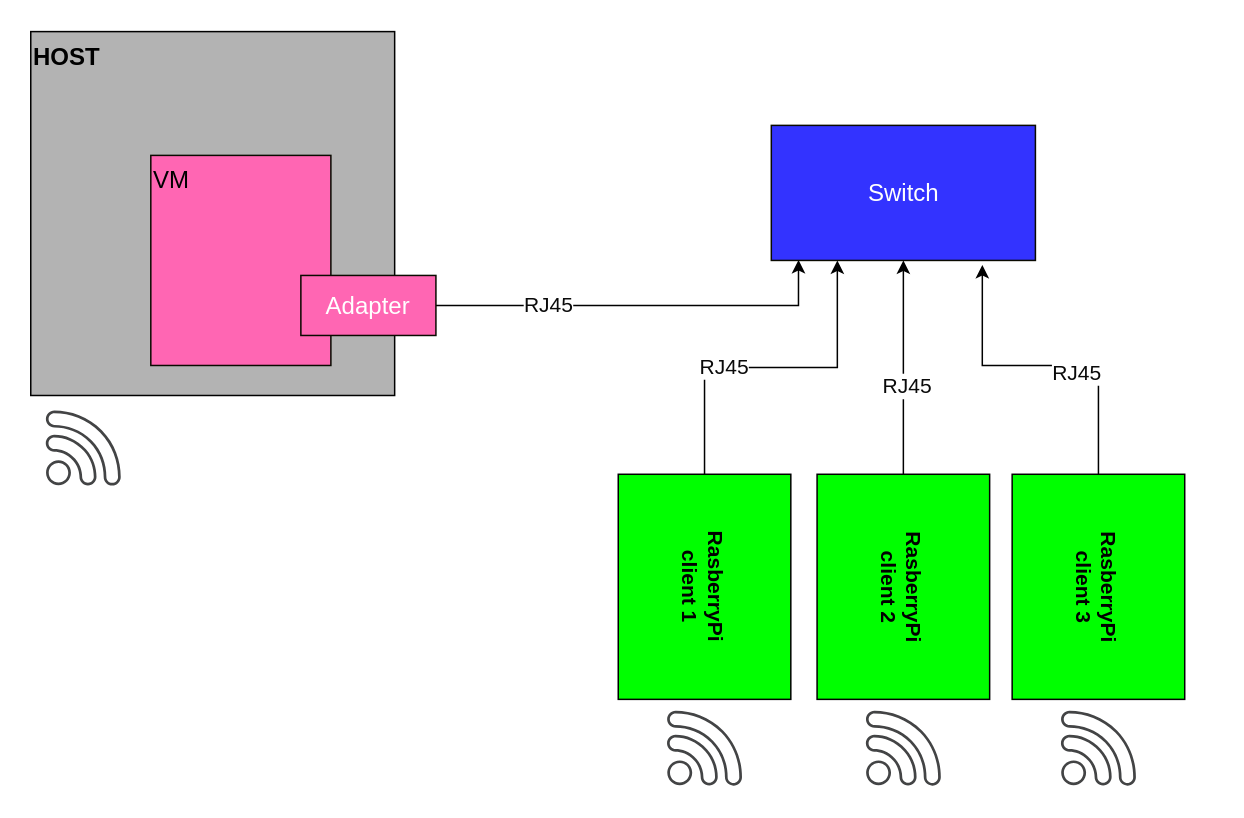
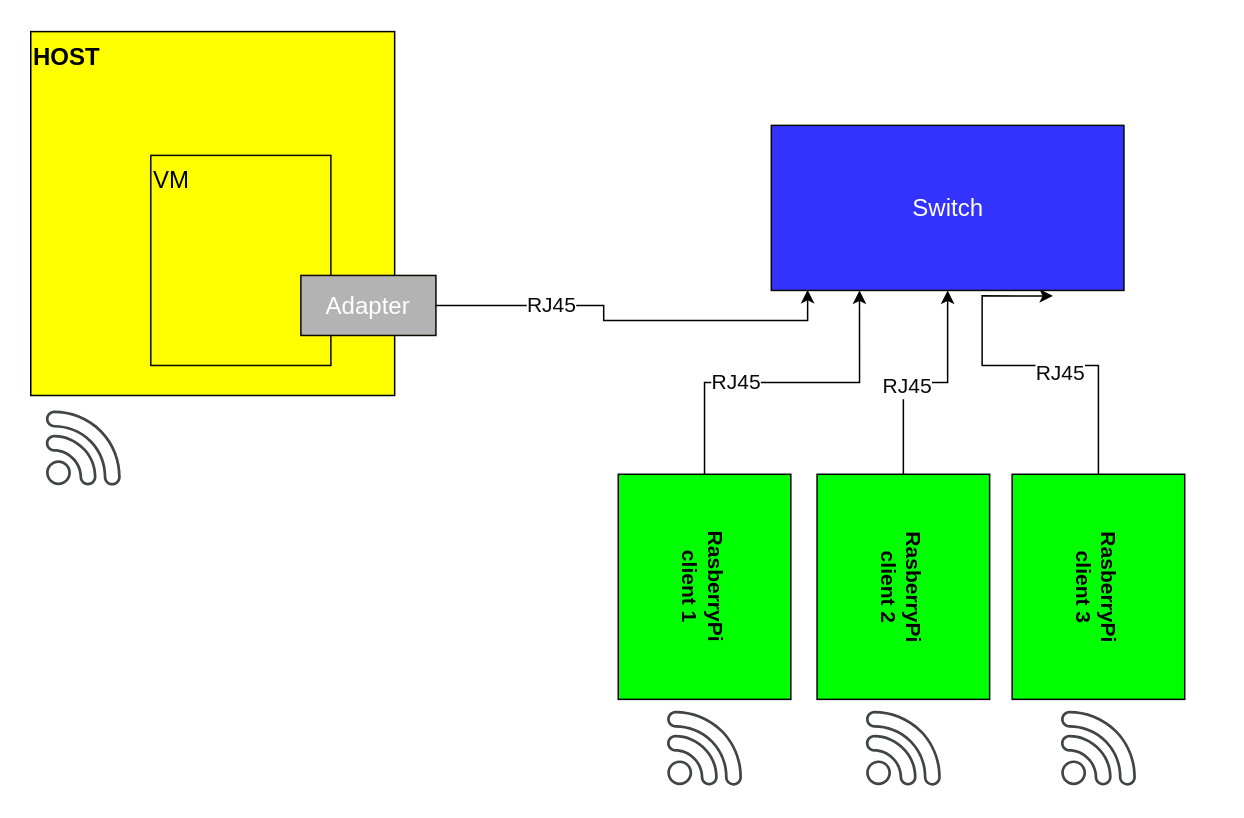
(61, 57) -> (61, 57)
(903, 193) -> (947, 208)
(241, 260) -> (241, 260)
(368, 305) -> (368, 305)
